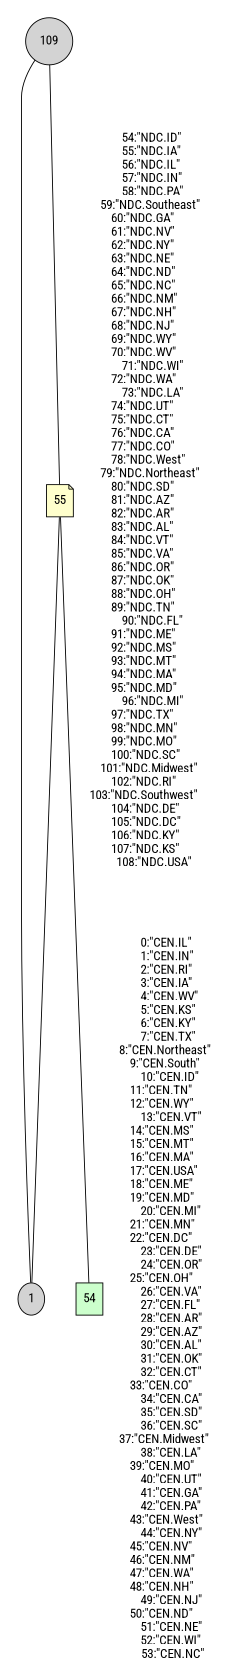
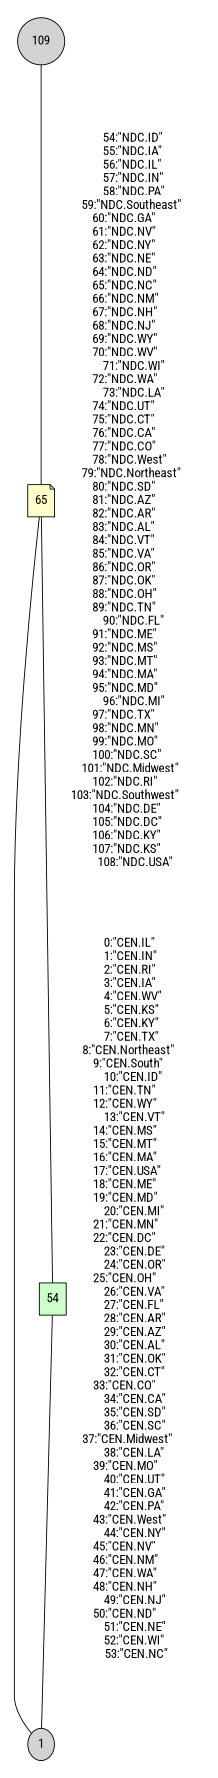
(60, 501) -> (41, 501)
(21, 670) -> (47, 1522)
